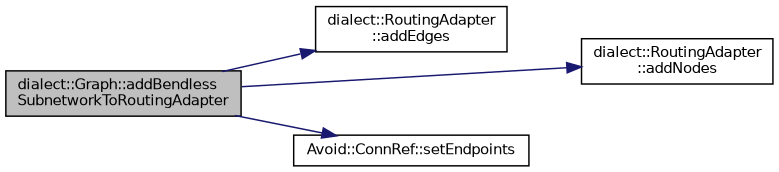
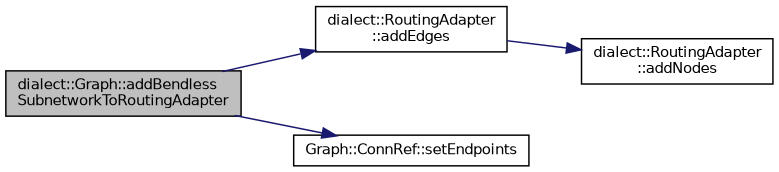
(404, 77) -> (537, 44)
(411, 150) -> (411, 150)
